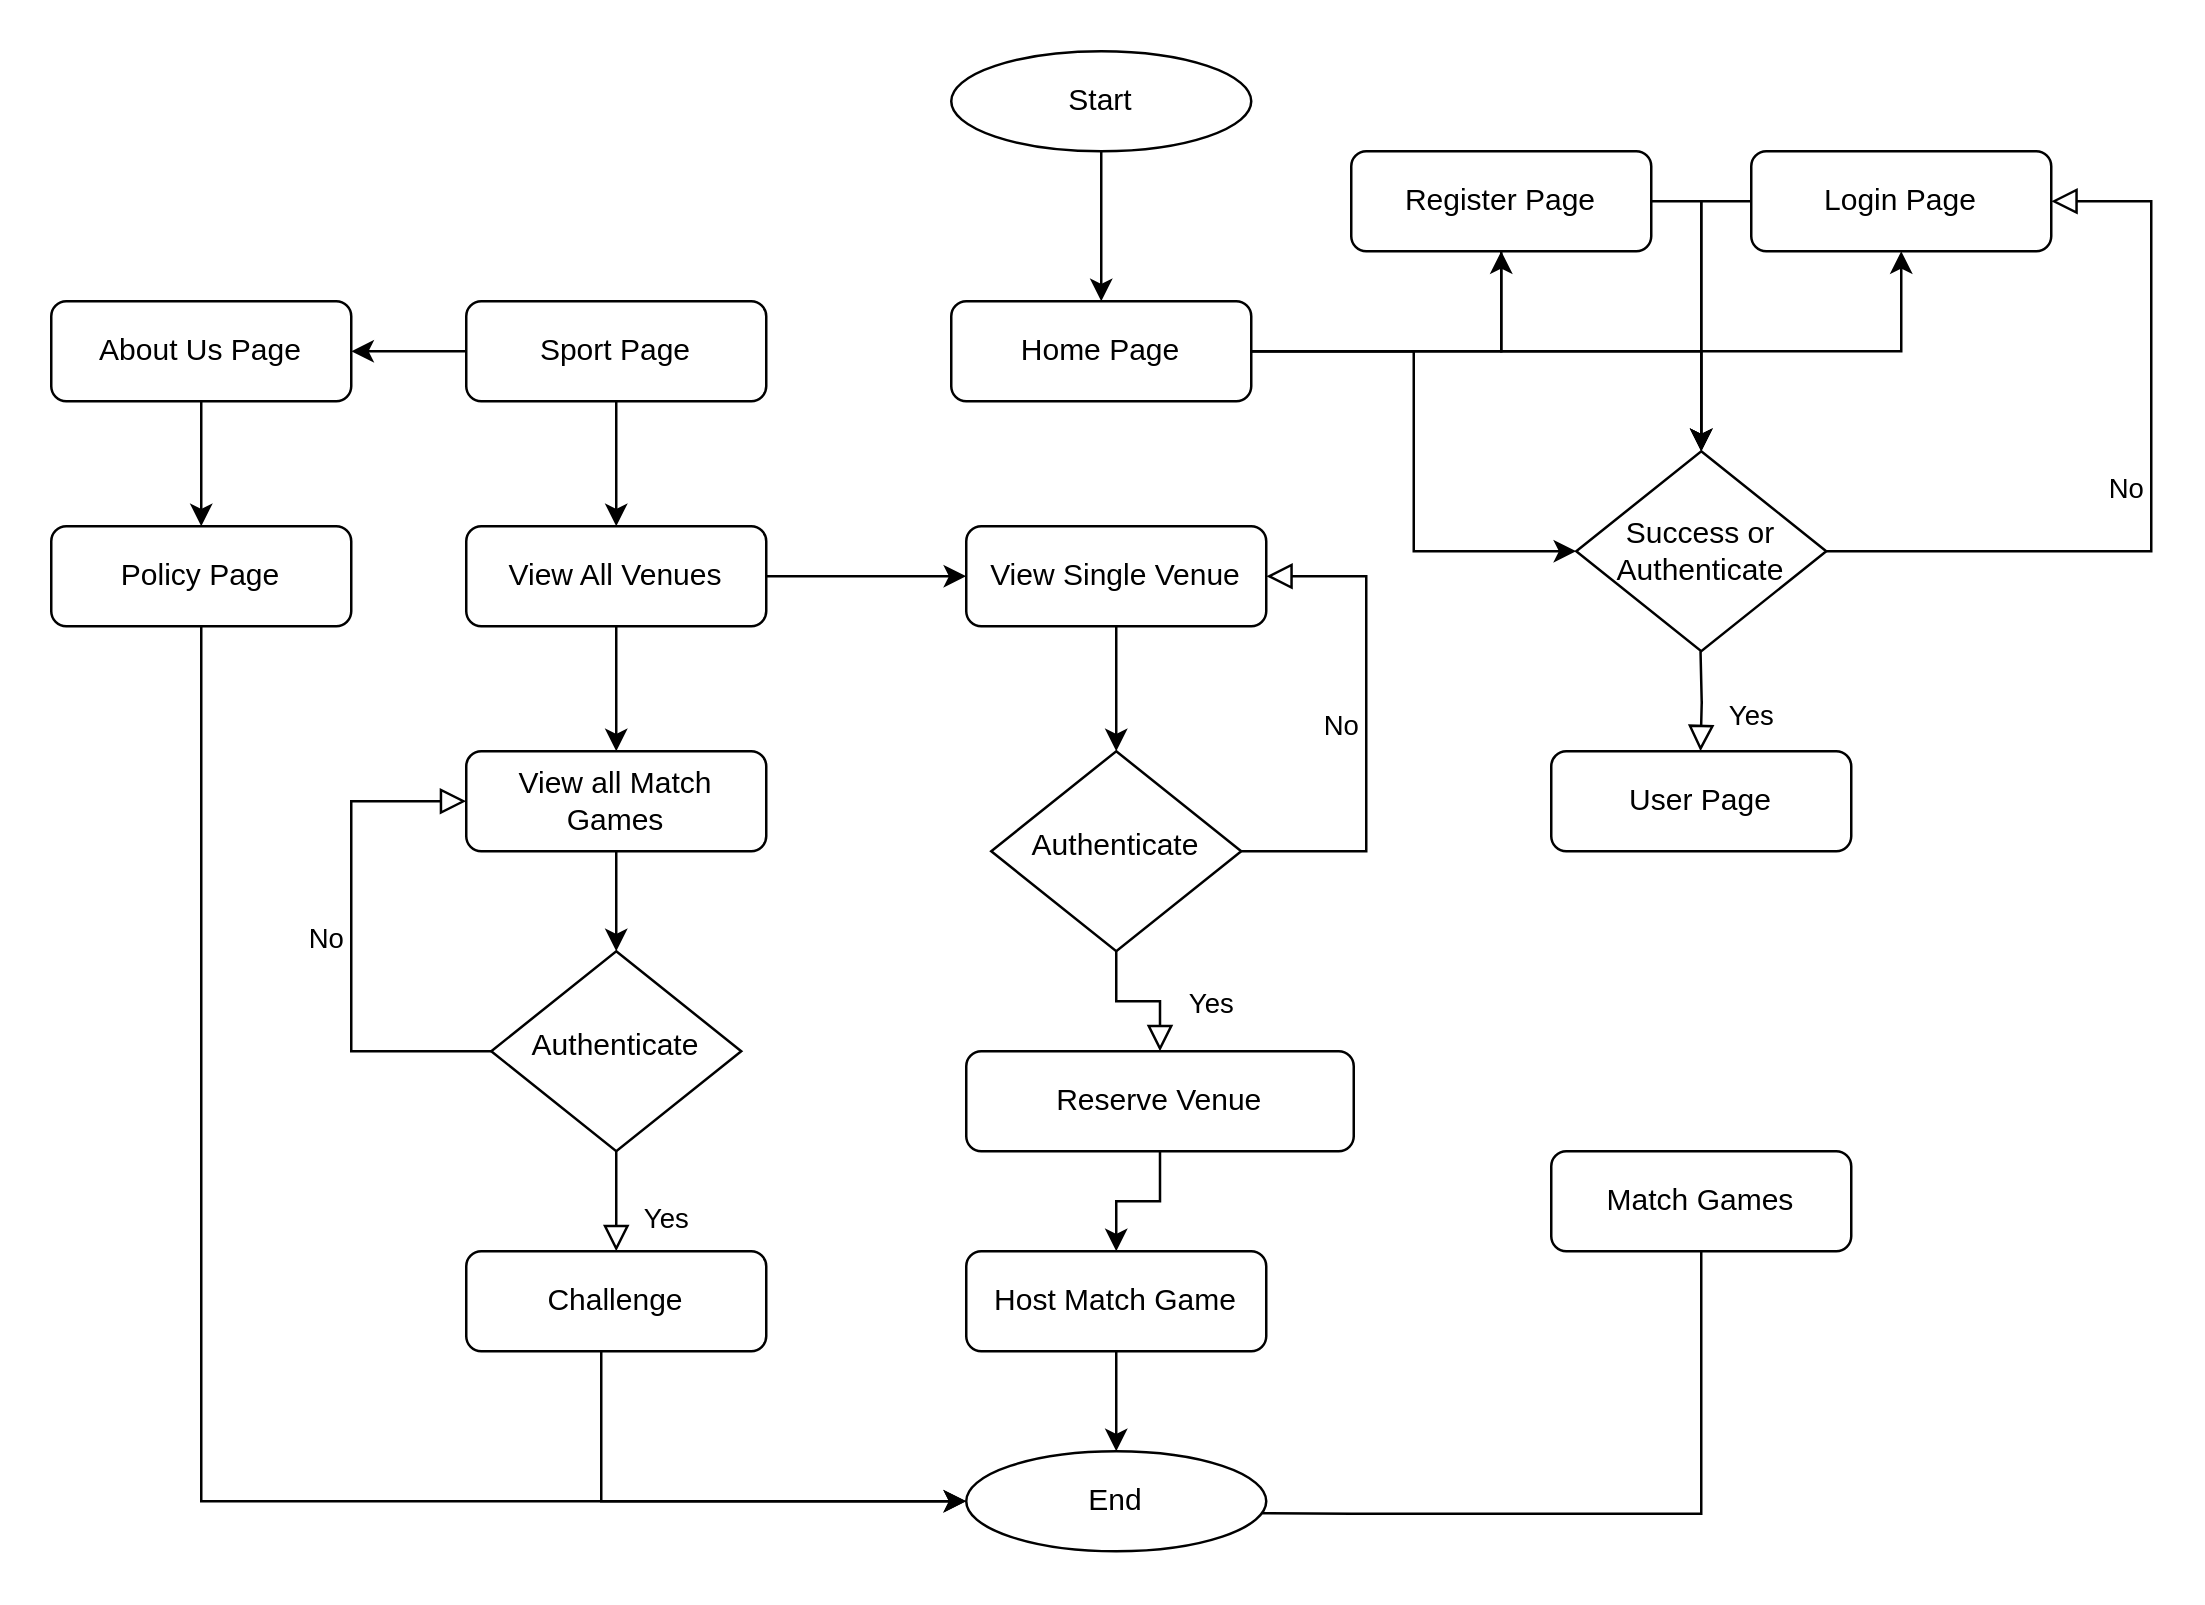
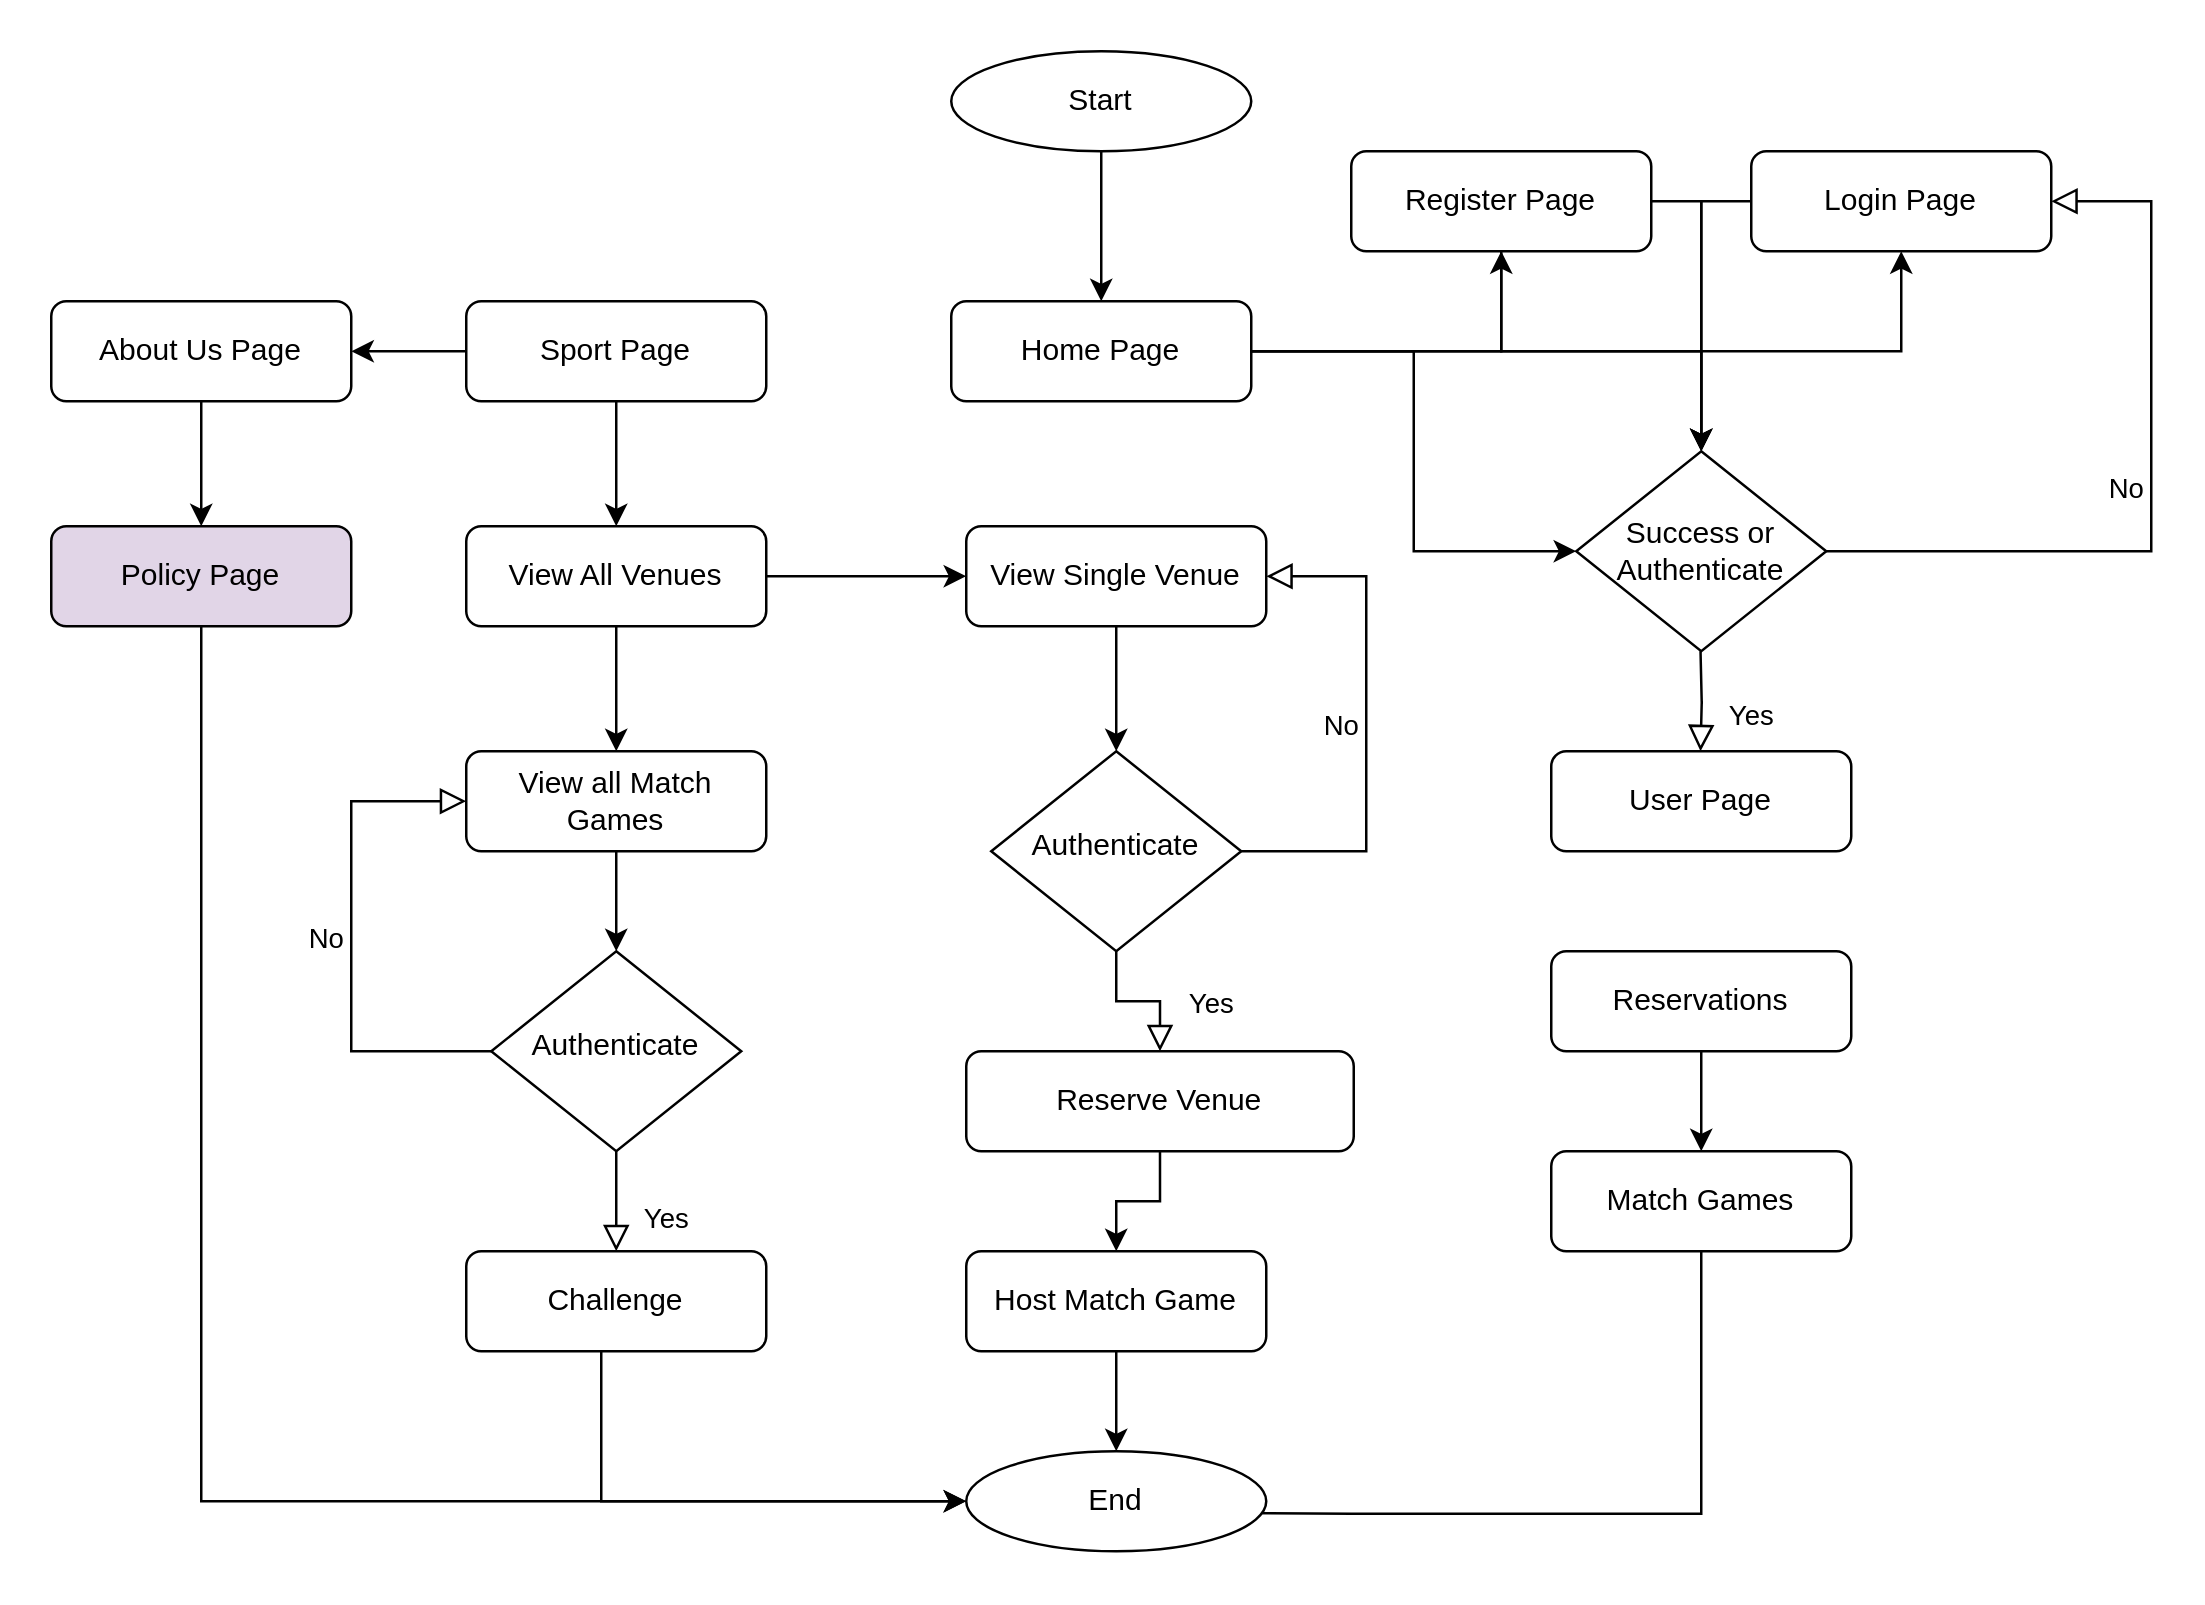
(201, 576) -> (201, 576)
none -> (1701, 1001)
none -> (1701, 1093)
